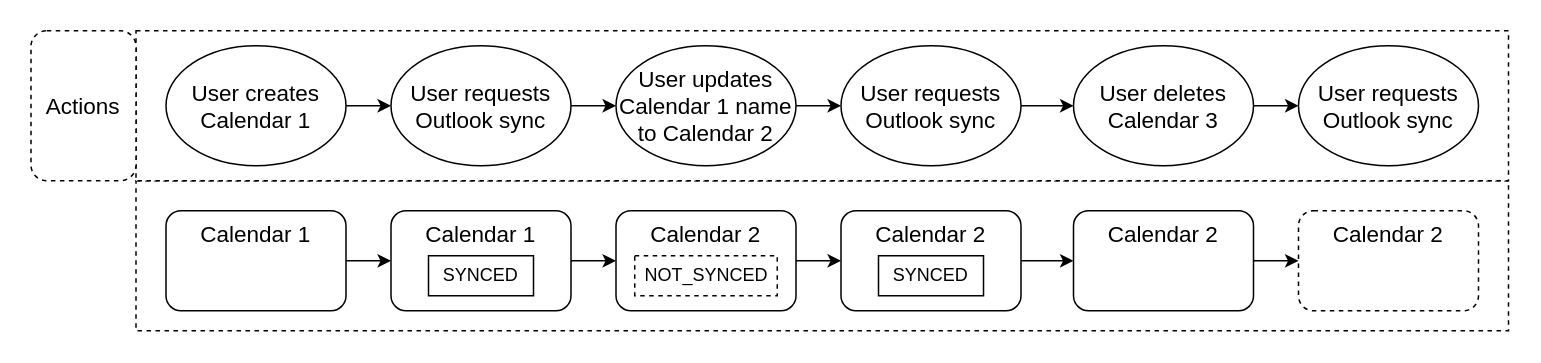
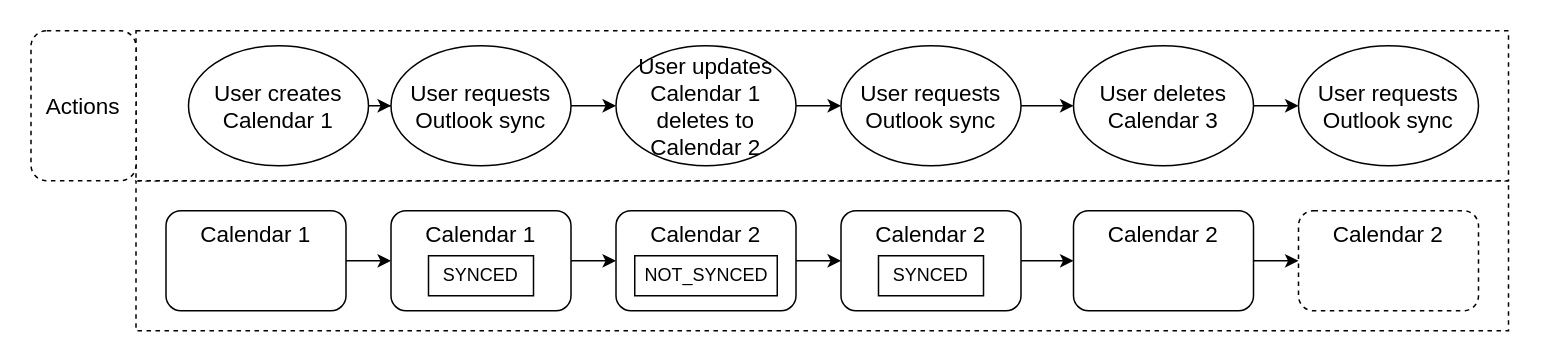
(256, 106) -> (278, 106)
(706, 106) -> (706, 106)
(706, 276) -> (706, 276)
